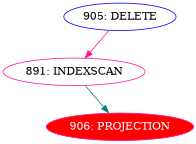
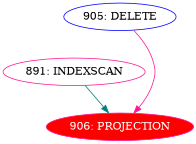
(99, 41) -> (155, 68)
